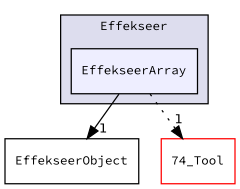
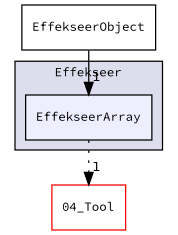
(106, 112) -> (89, 69)
(198, 161) -> (89, 208)
